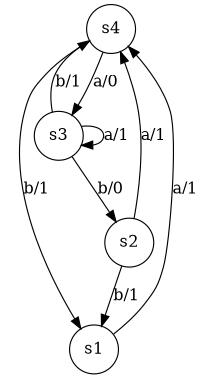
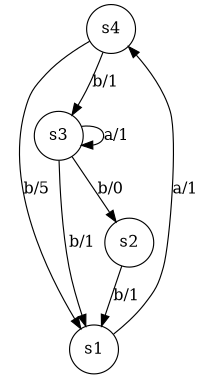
(55, 75) -> (65, 239)
(105, 82) -> (105, 82)
(141, 140) -> none
(37, 189) -> (37, 189)
